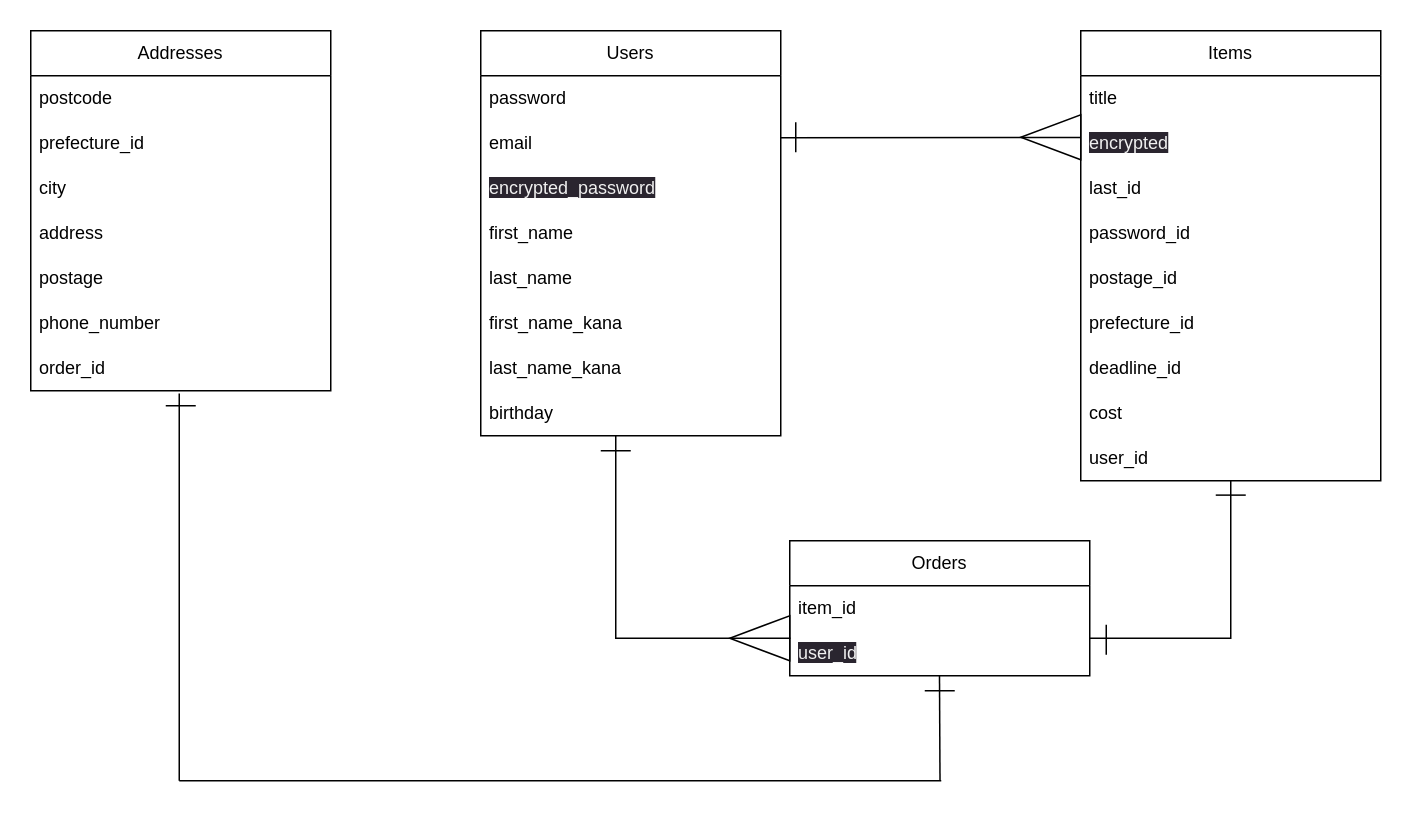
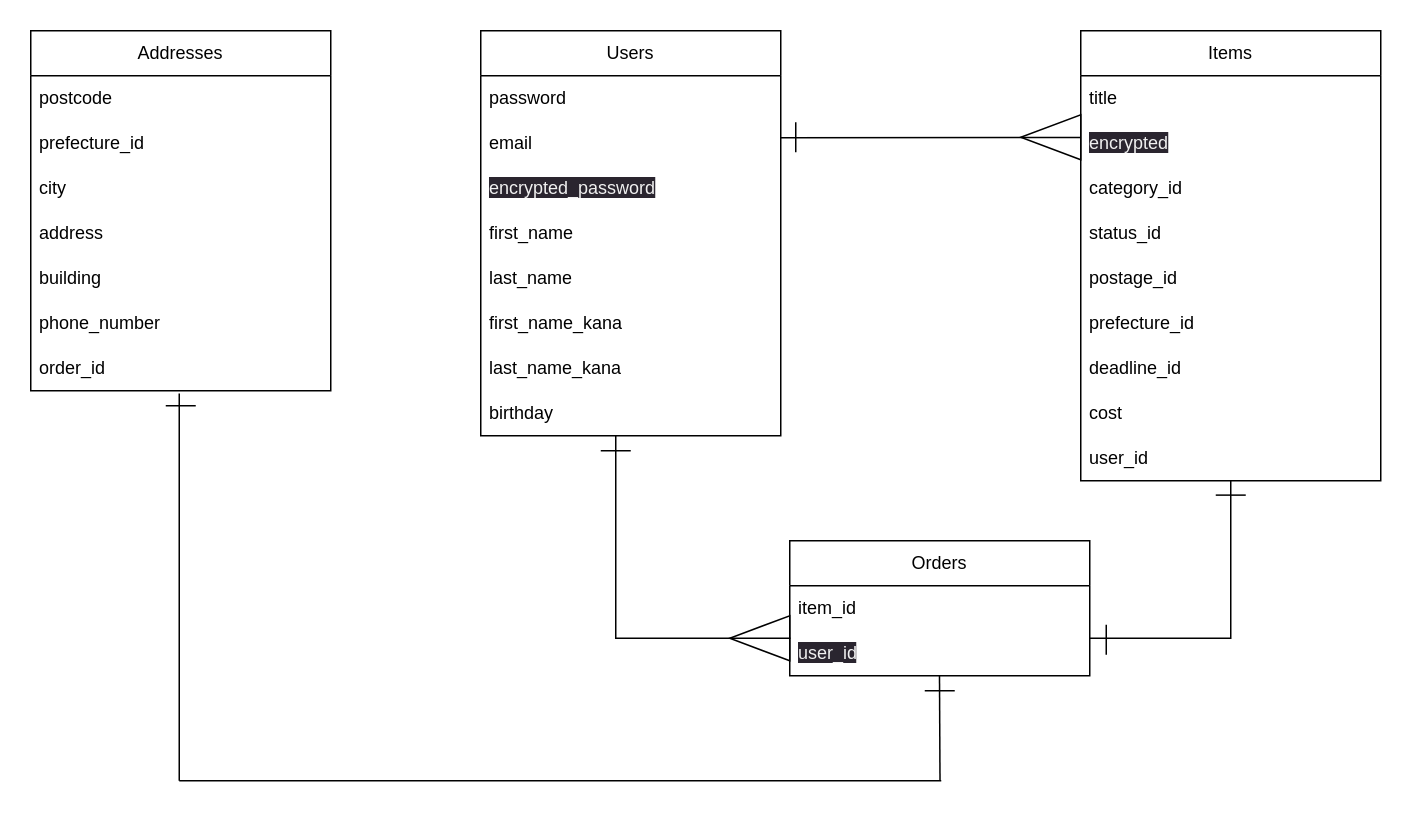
(1120, 188) -> (1143, 188)
(1143, 233) -> (1133, 233)
(75, 278) -> (73, 278)
